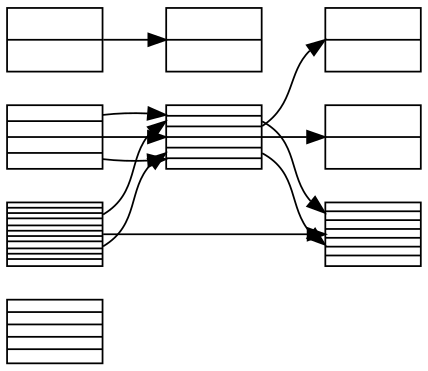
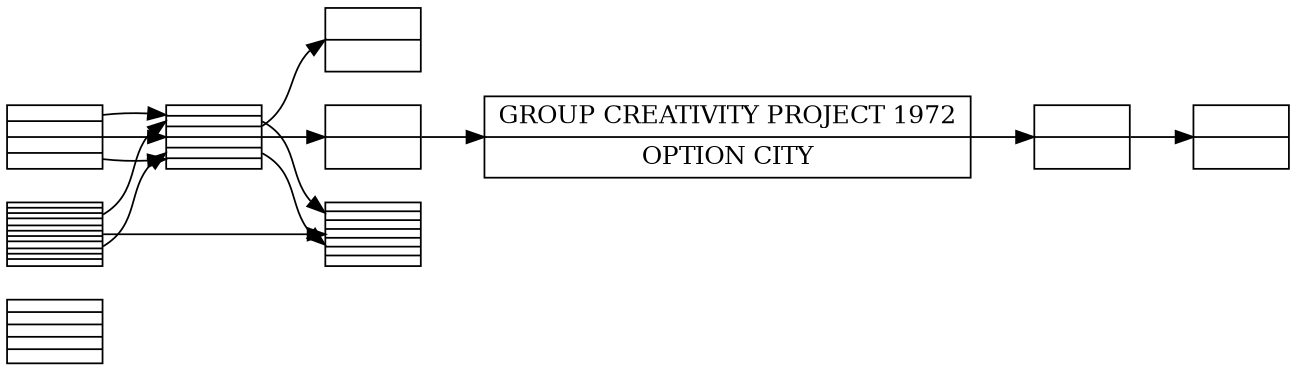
none -> (728, 137)
